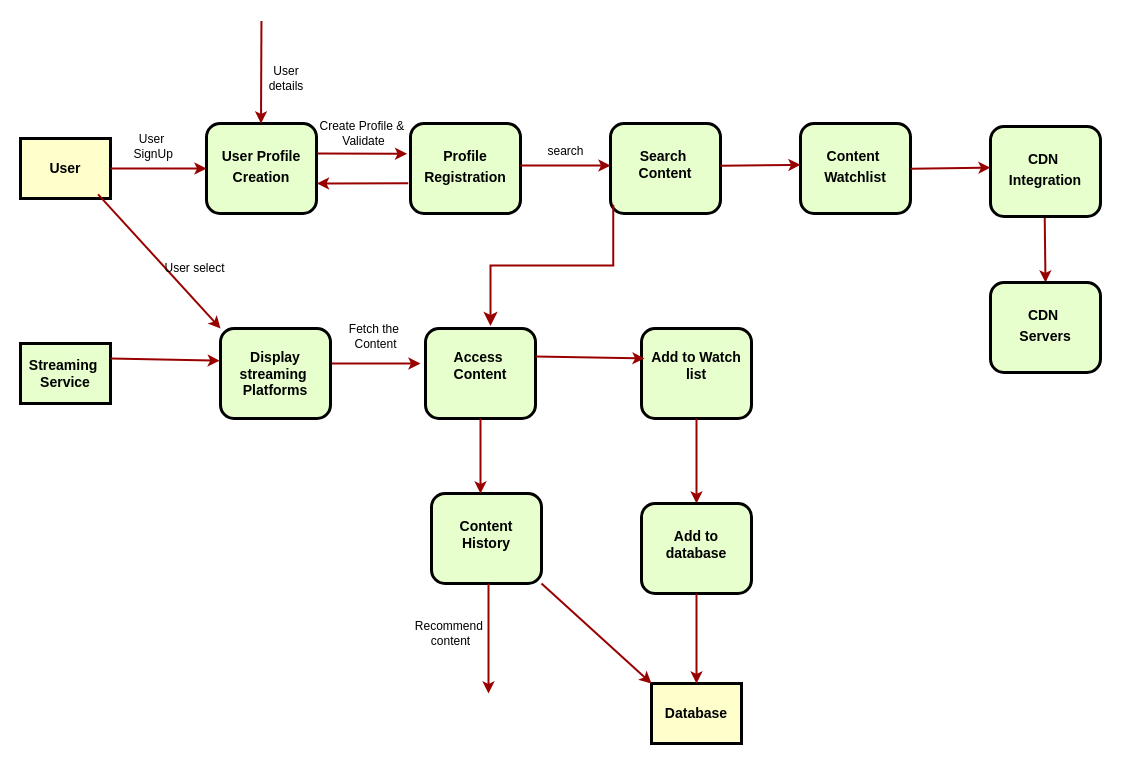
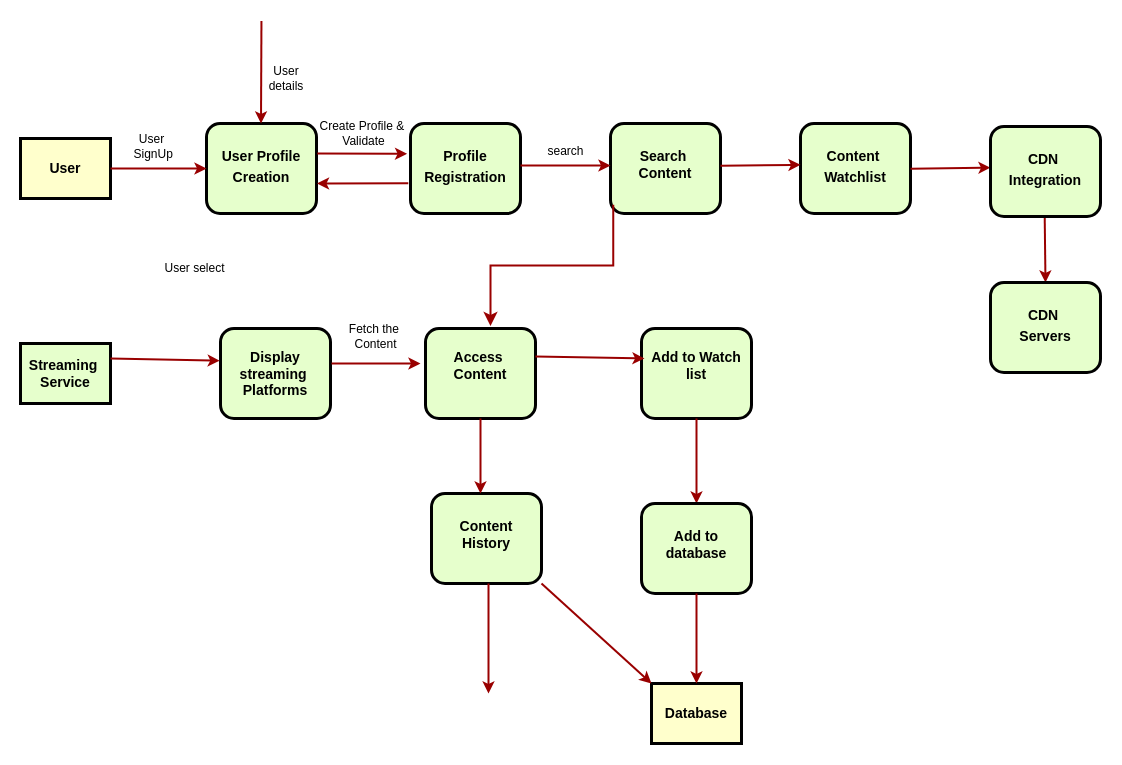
(156, 258) -> none
(451, 634) -> none
